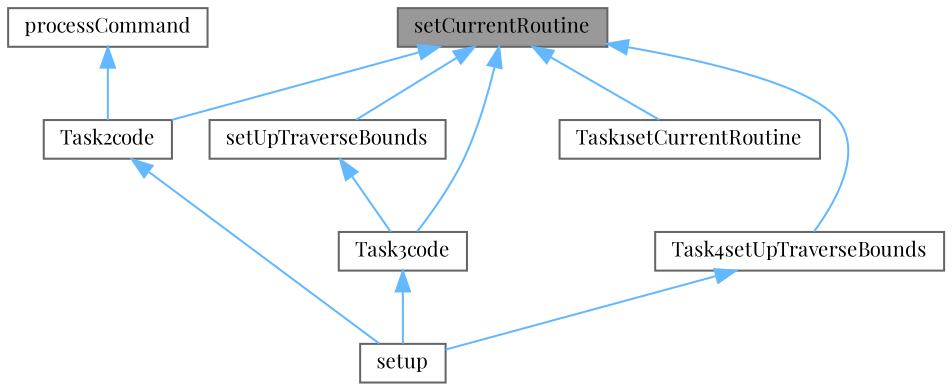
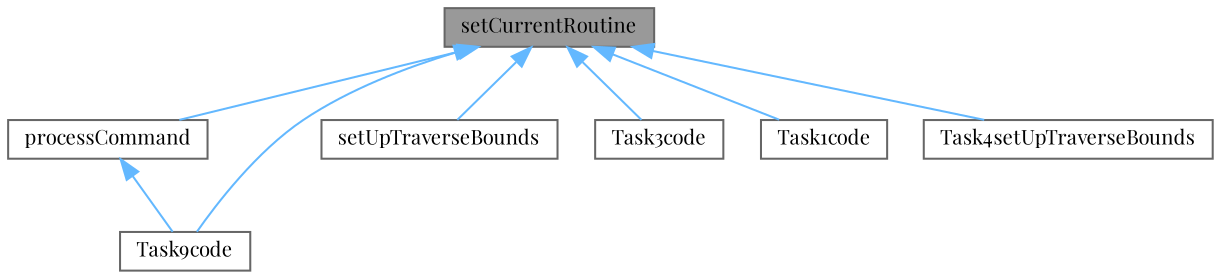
none -> (319, 86)
(108, 139) -> (185, 251)
(690, 139) -> (824, 139)
(371, 204) -> none
(403, 363) -> none
